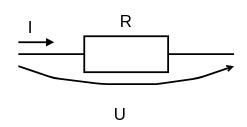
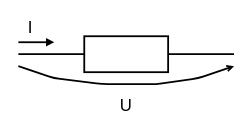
(126, 21) -> none
(120, 114) -> (126, 105)
